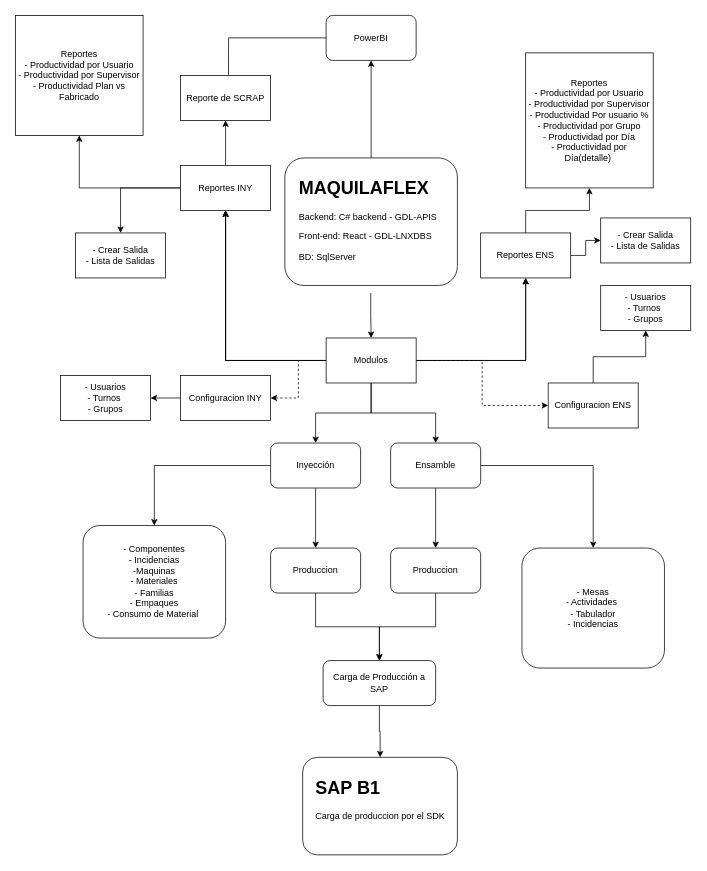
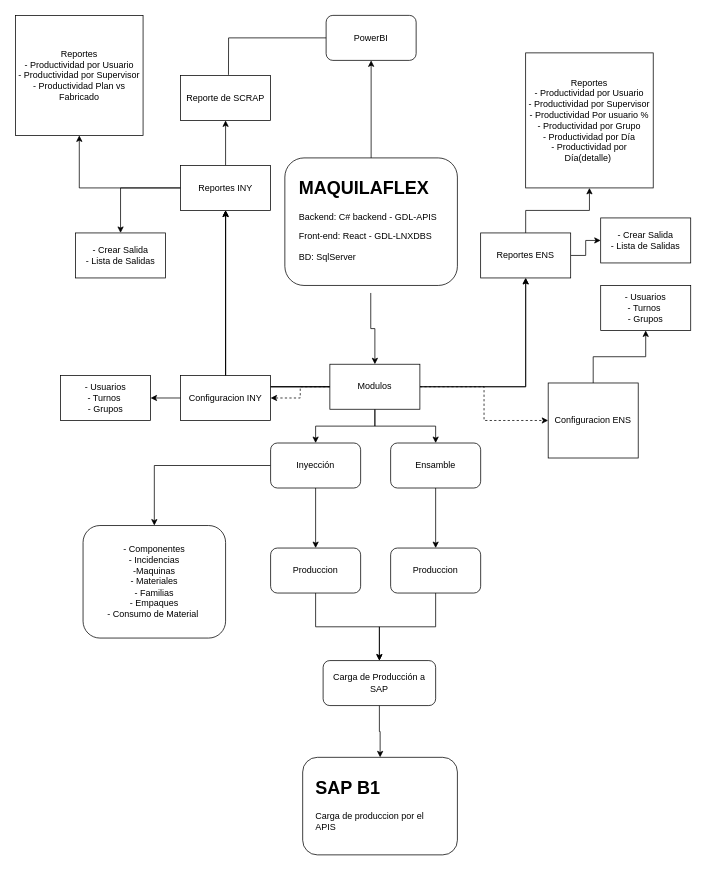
(371, 360) -> (375, 387)
(593, 405) -> (593, 420)
(575, 465) -> none
(593, 608) -> none
(381, 794) -> (381, 794)
